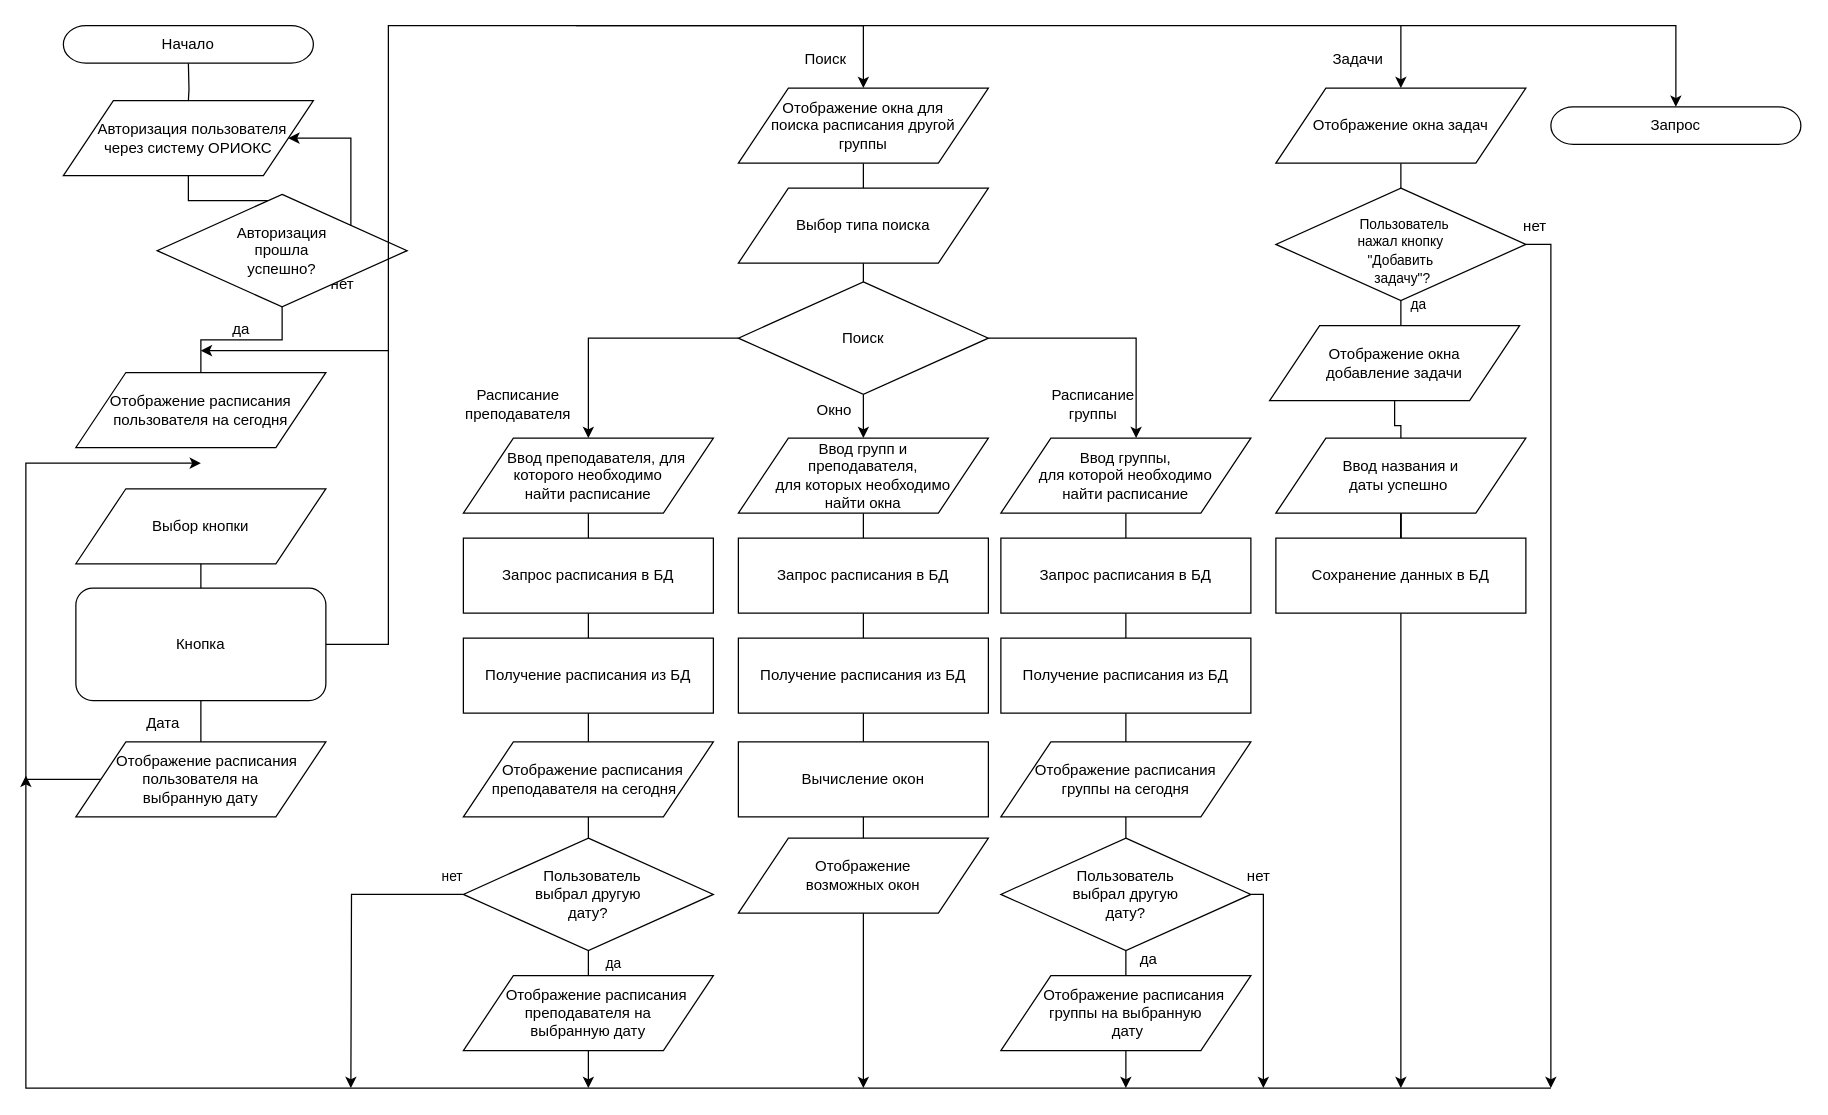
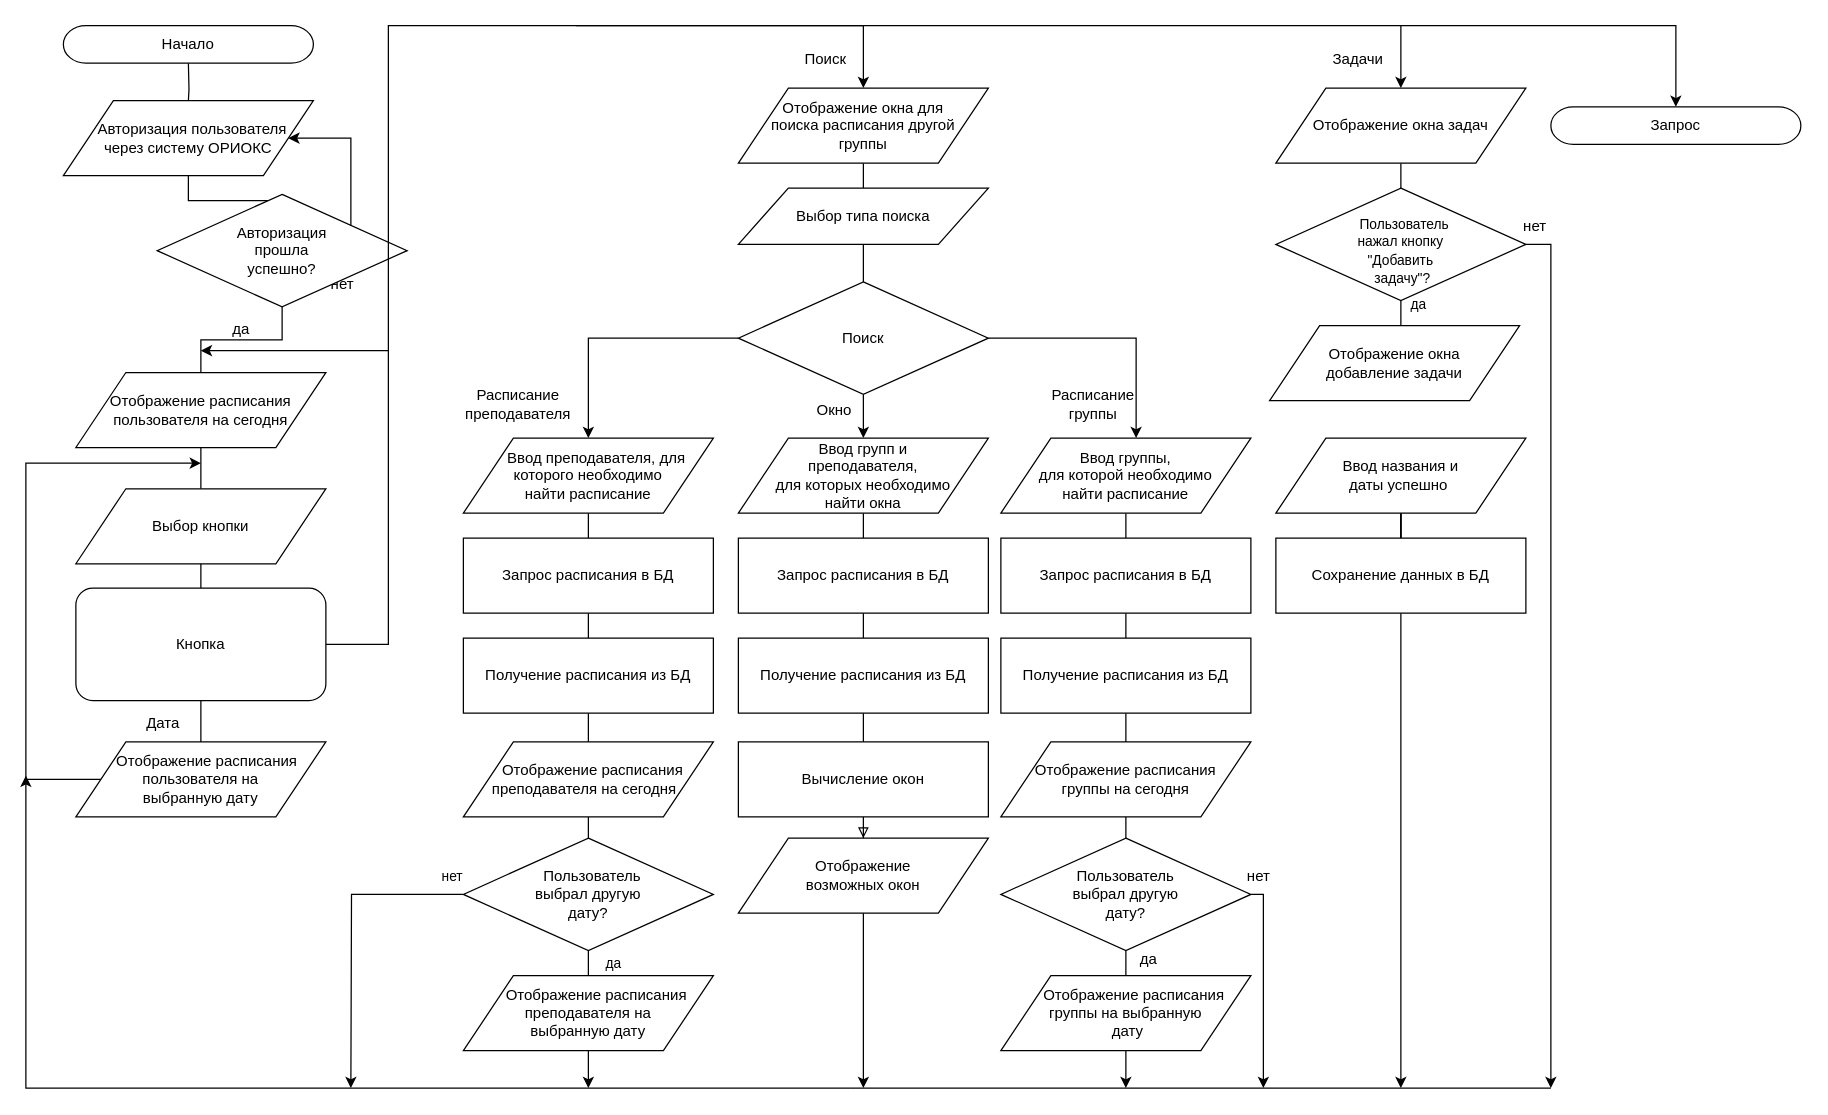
(863, 226) -> (863, 216)
(1394, 422) -> none
none -> (201, 468)
(863, 831) -> (863, 826)
